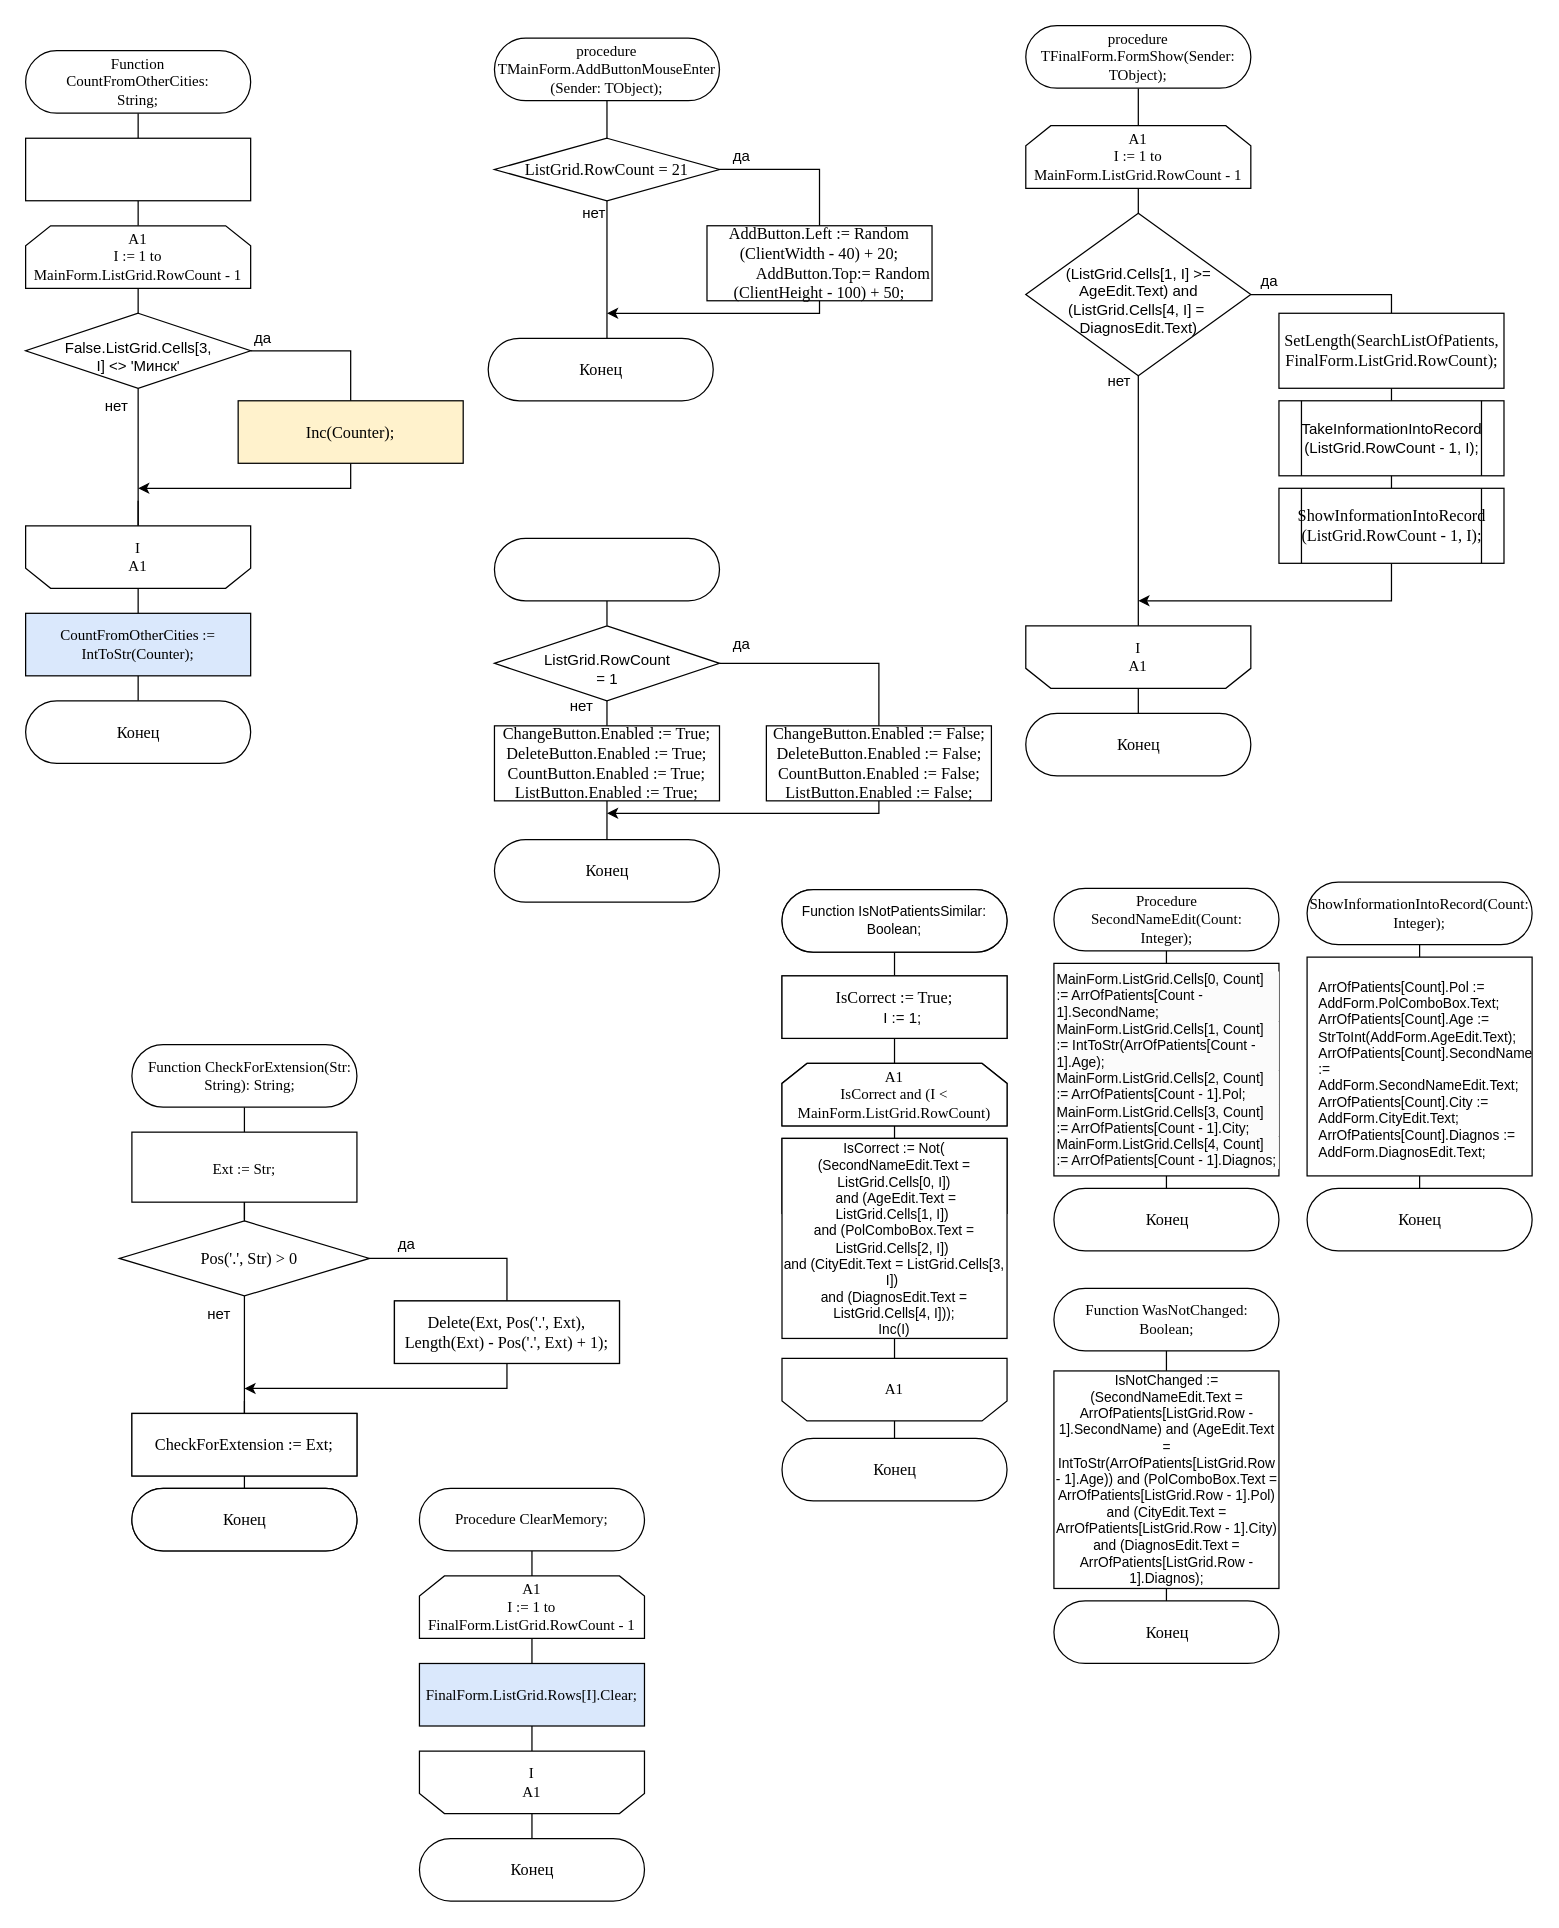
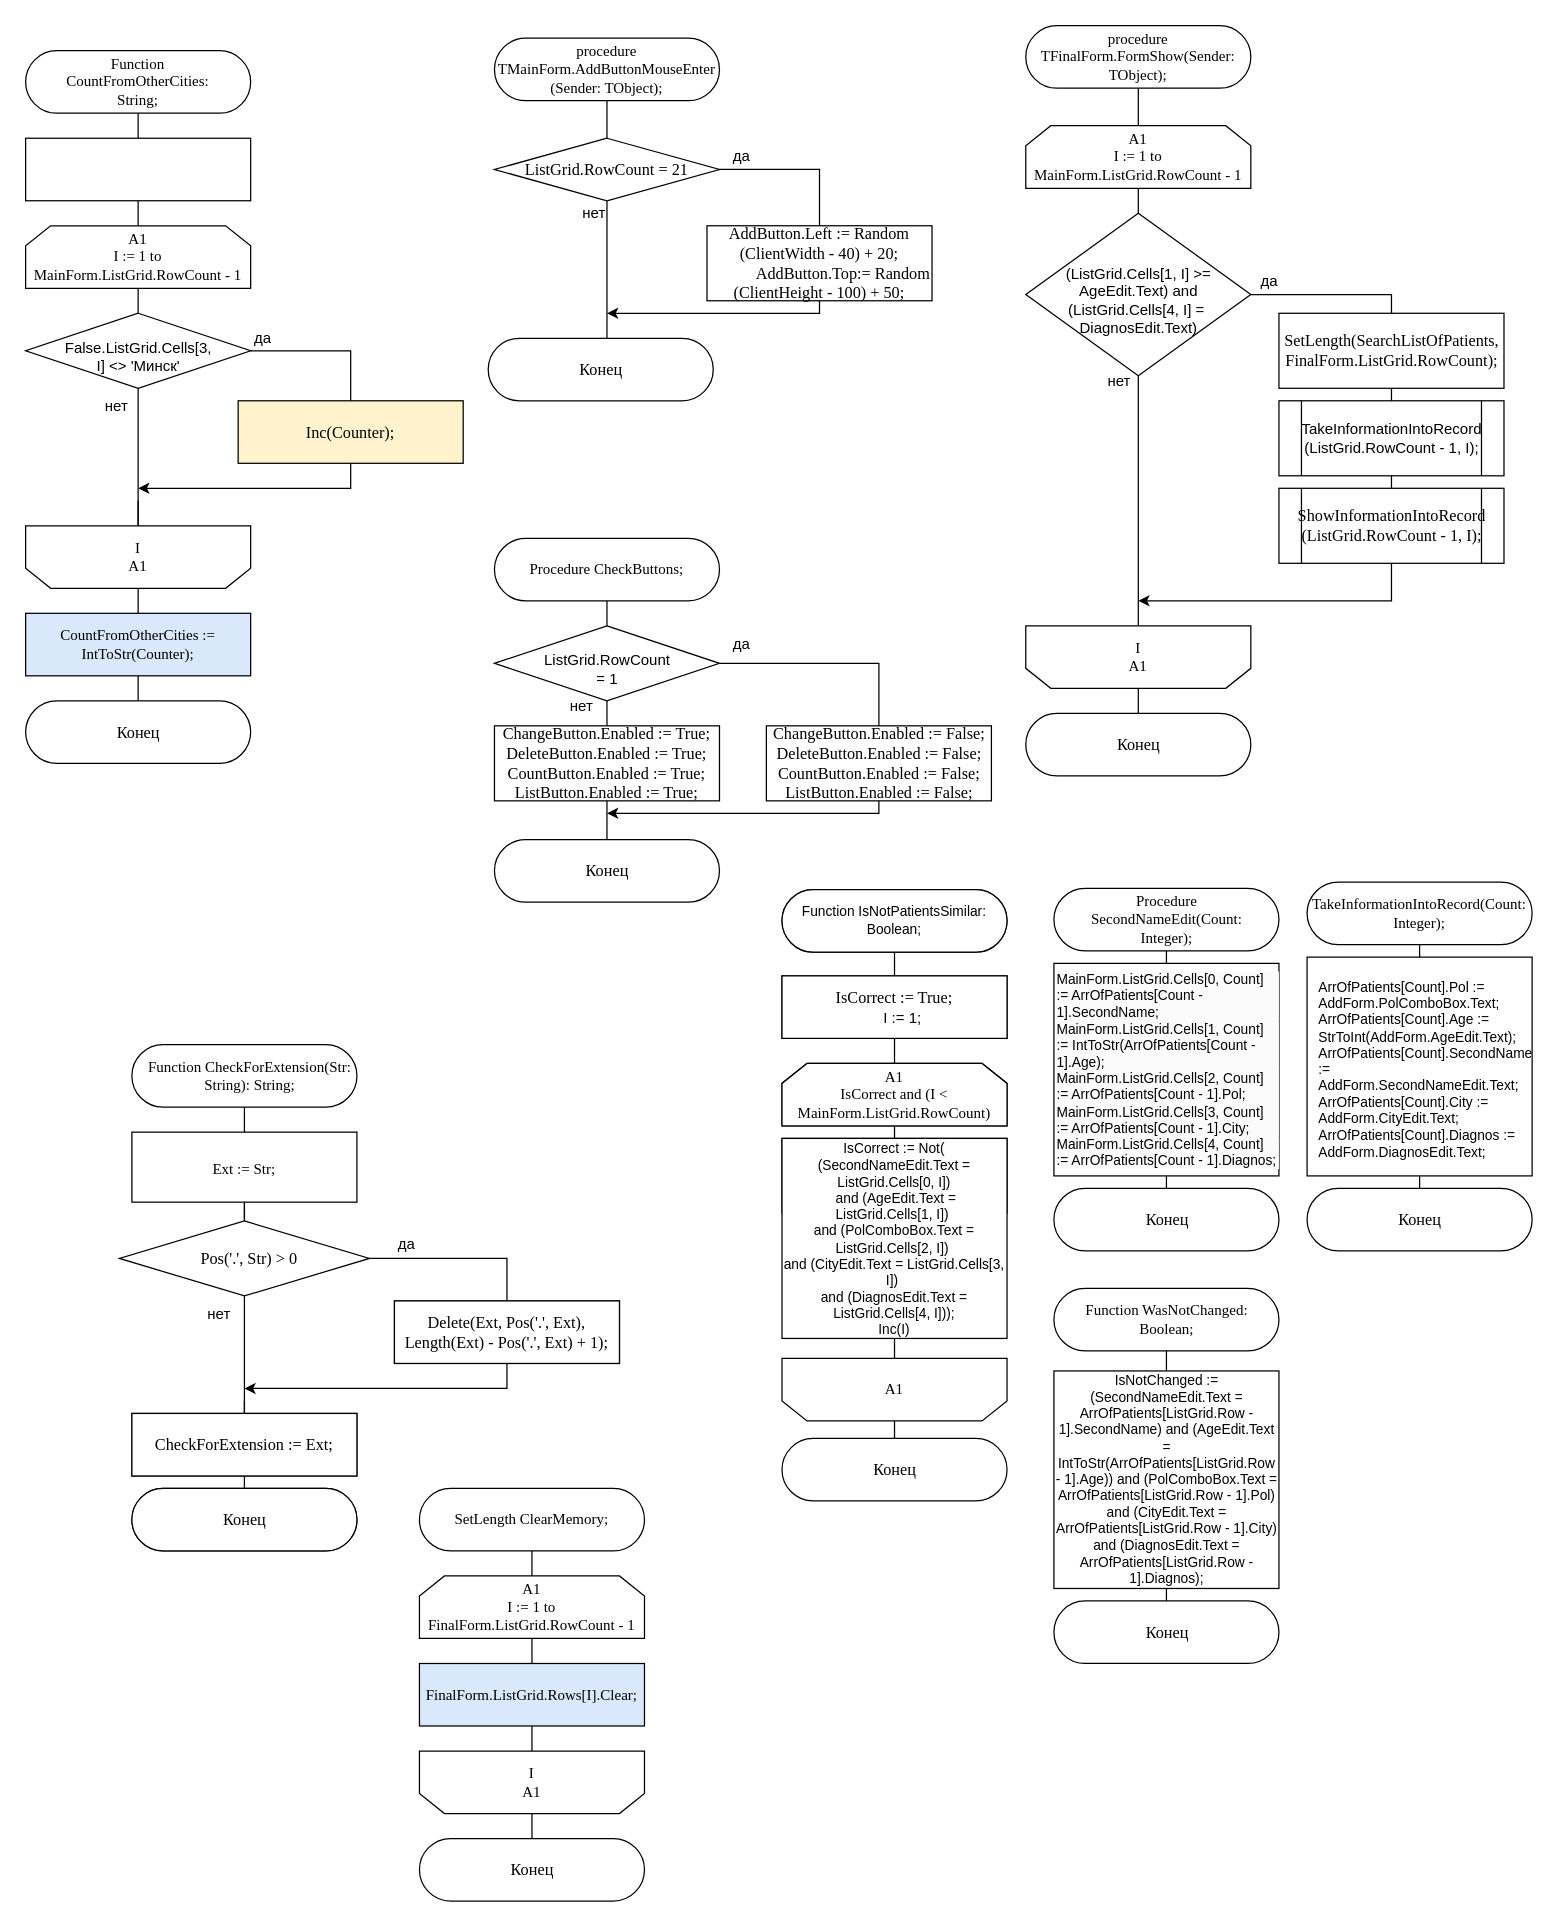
none -> (607, 569)
(1419, 913) -> (1419, 913)
(532, 1519) -> (532, 1519)
